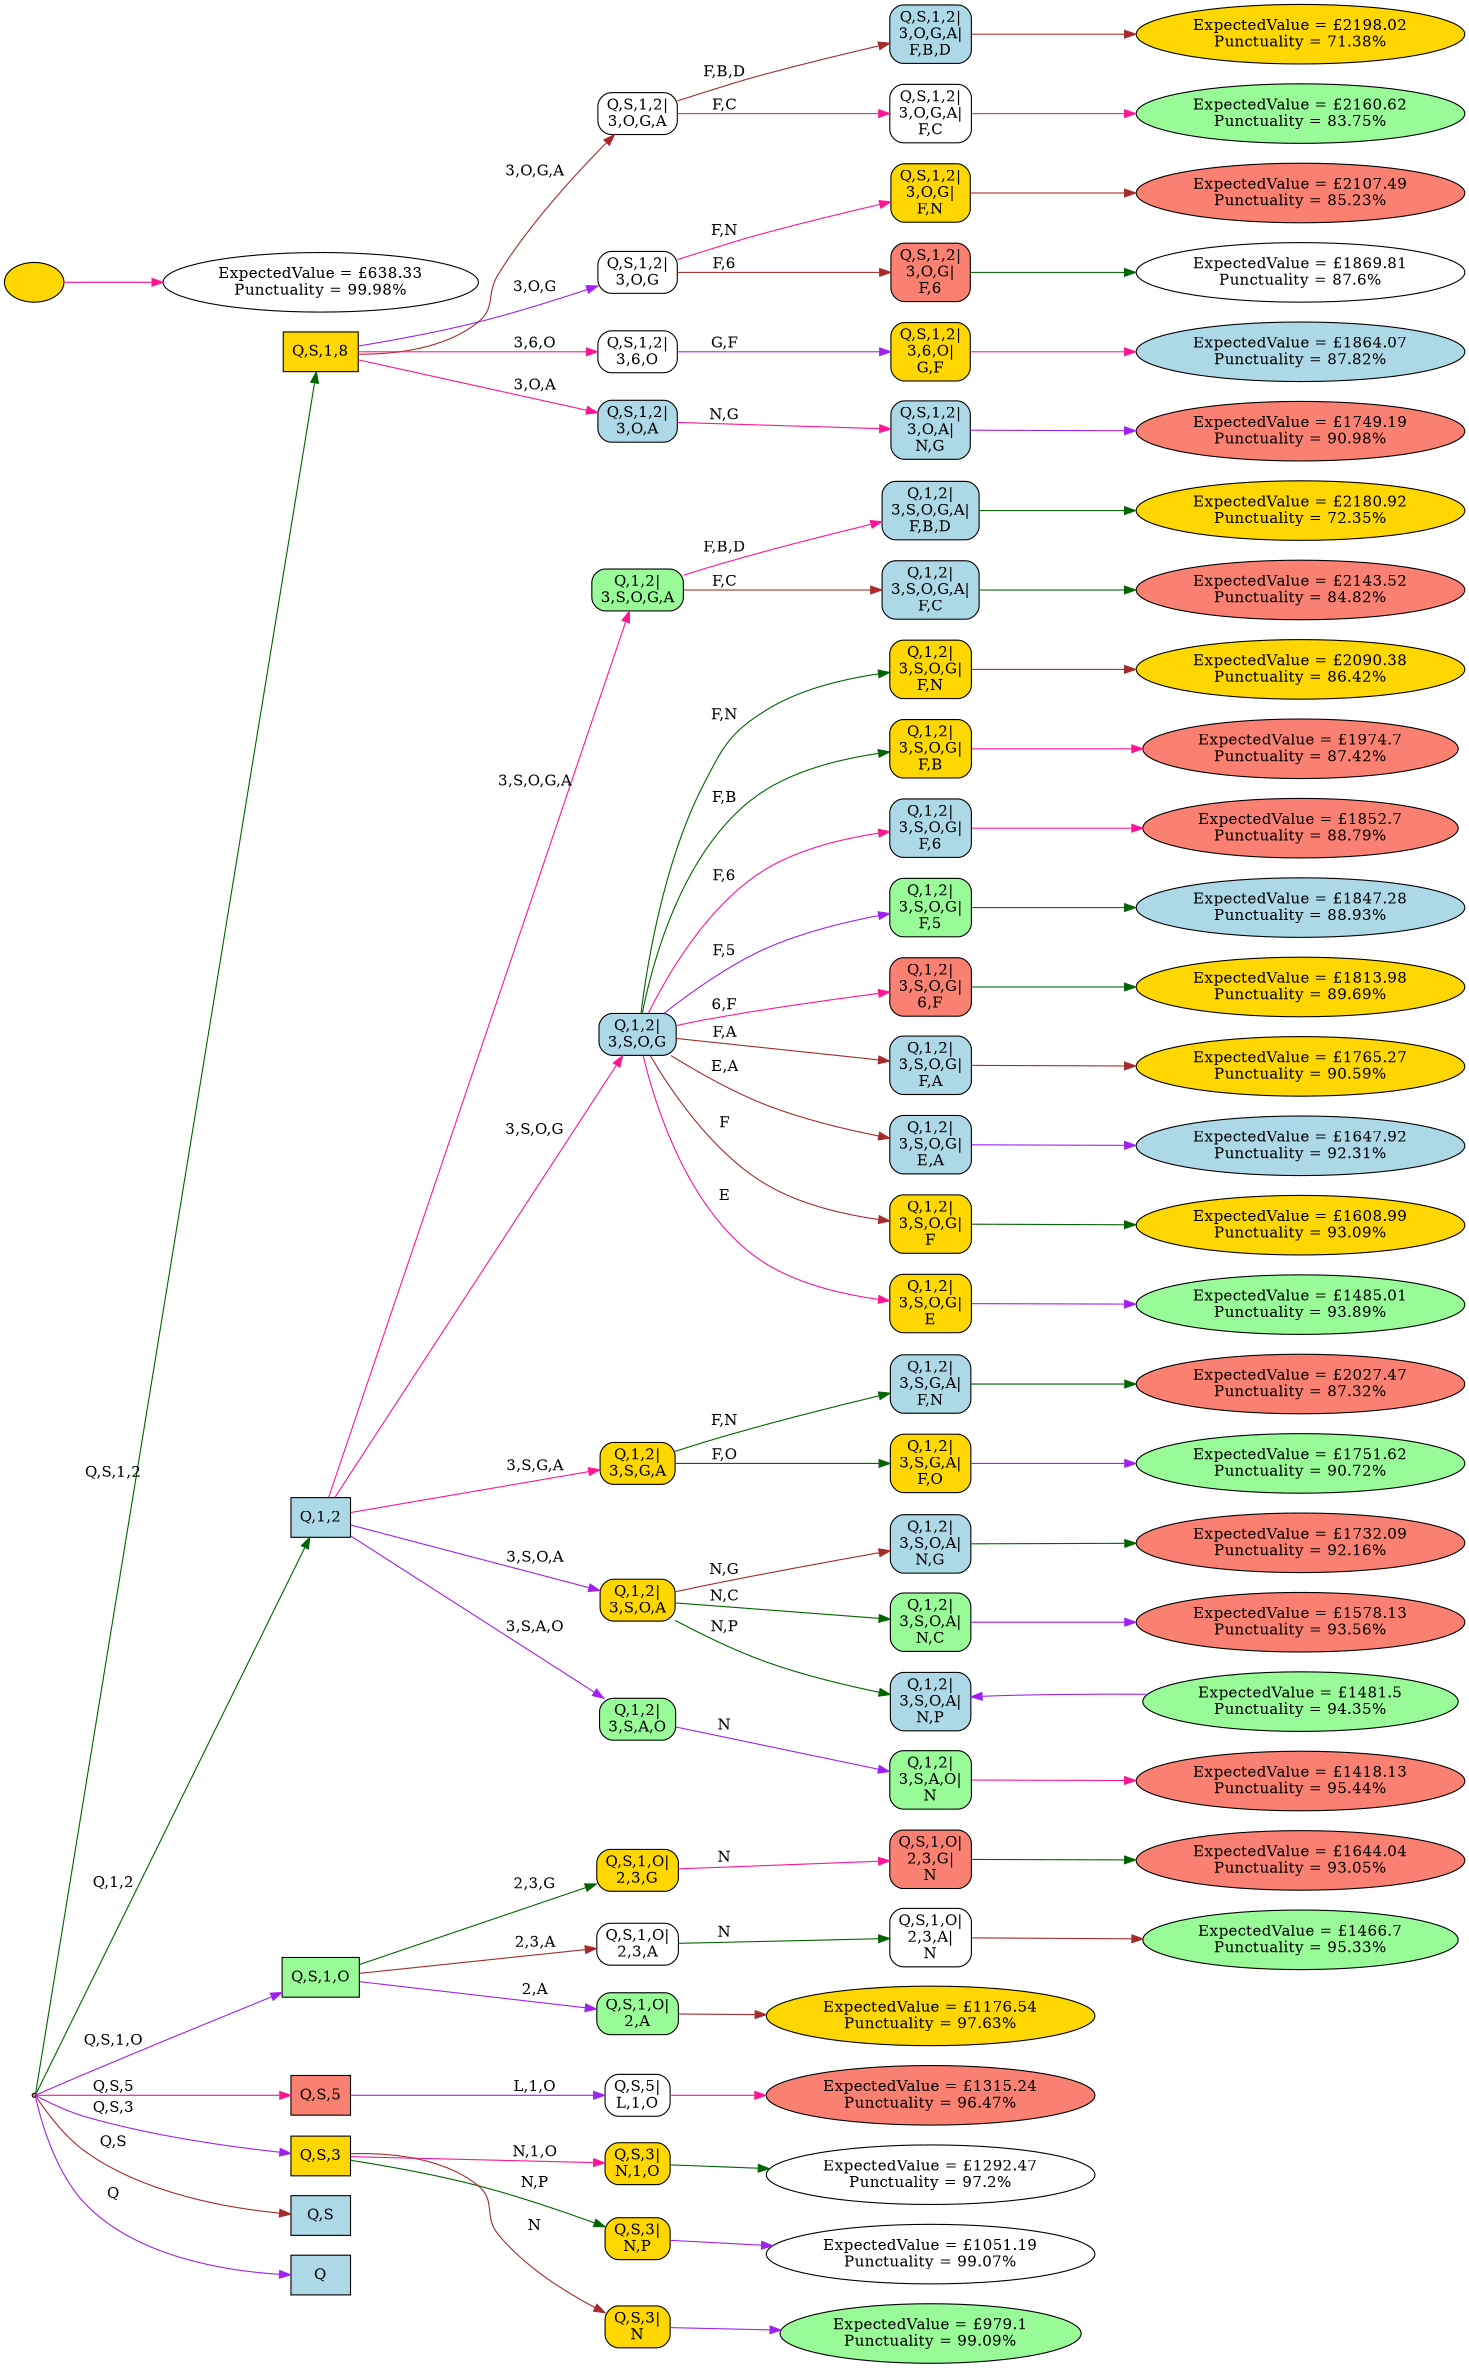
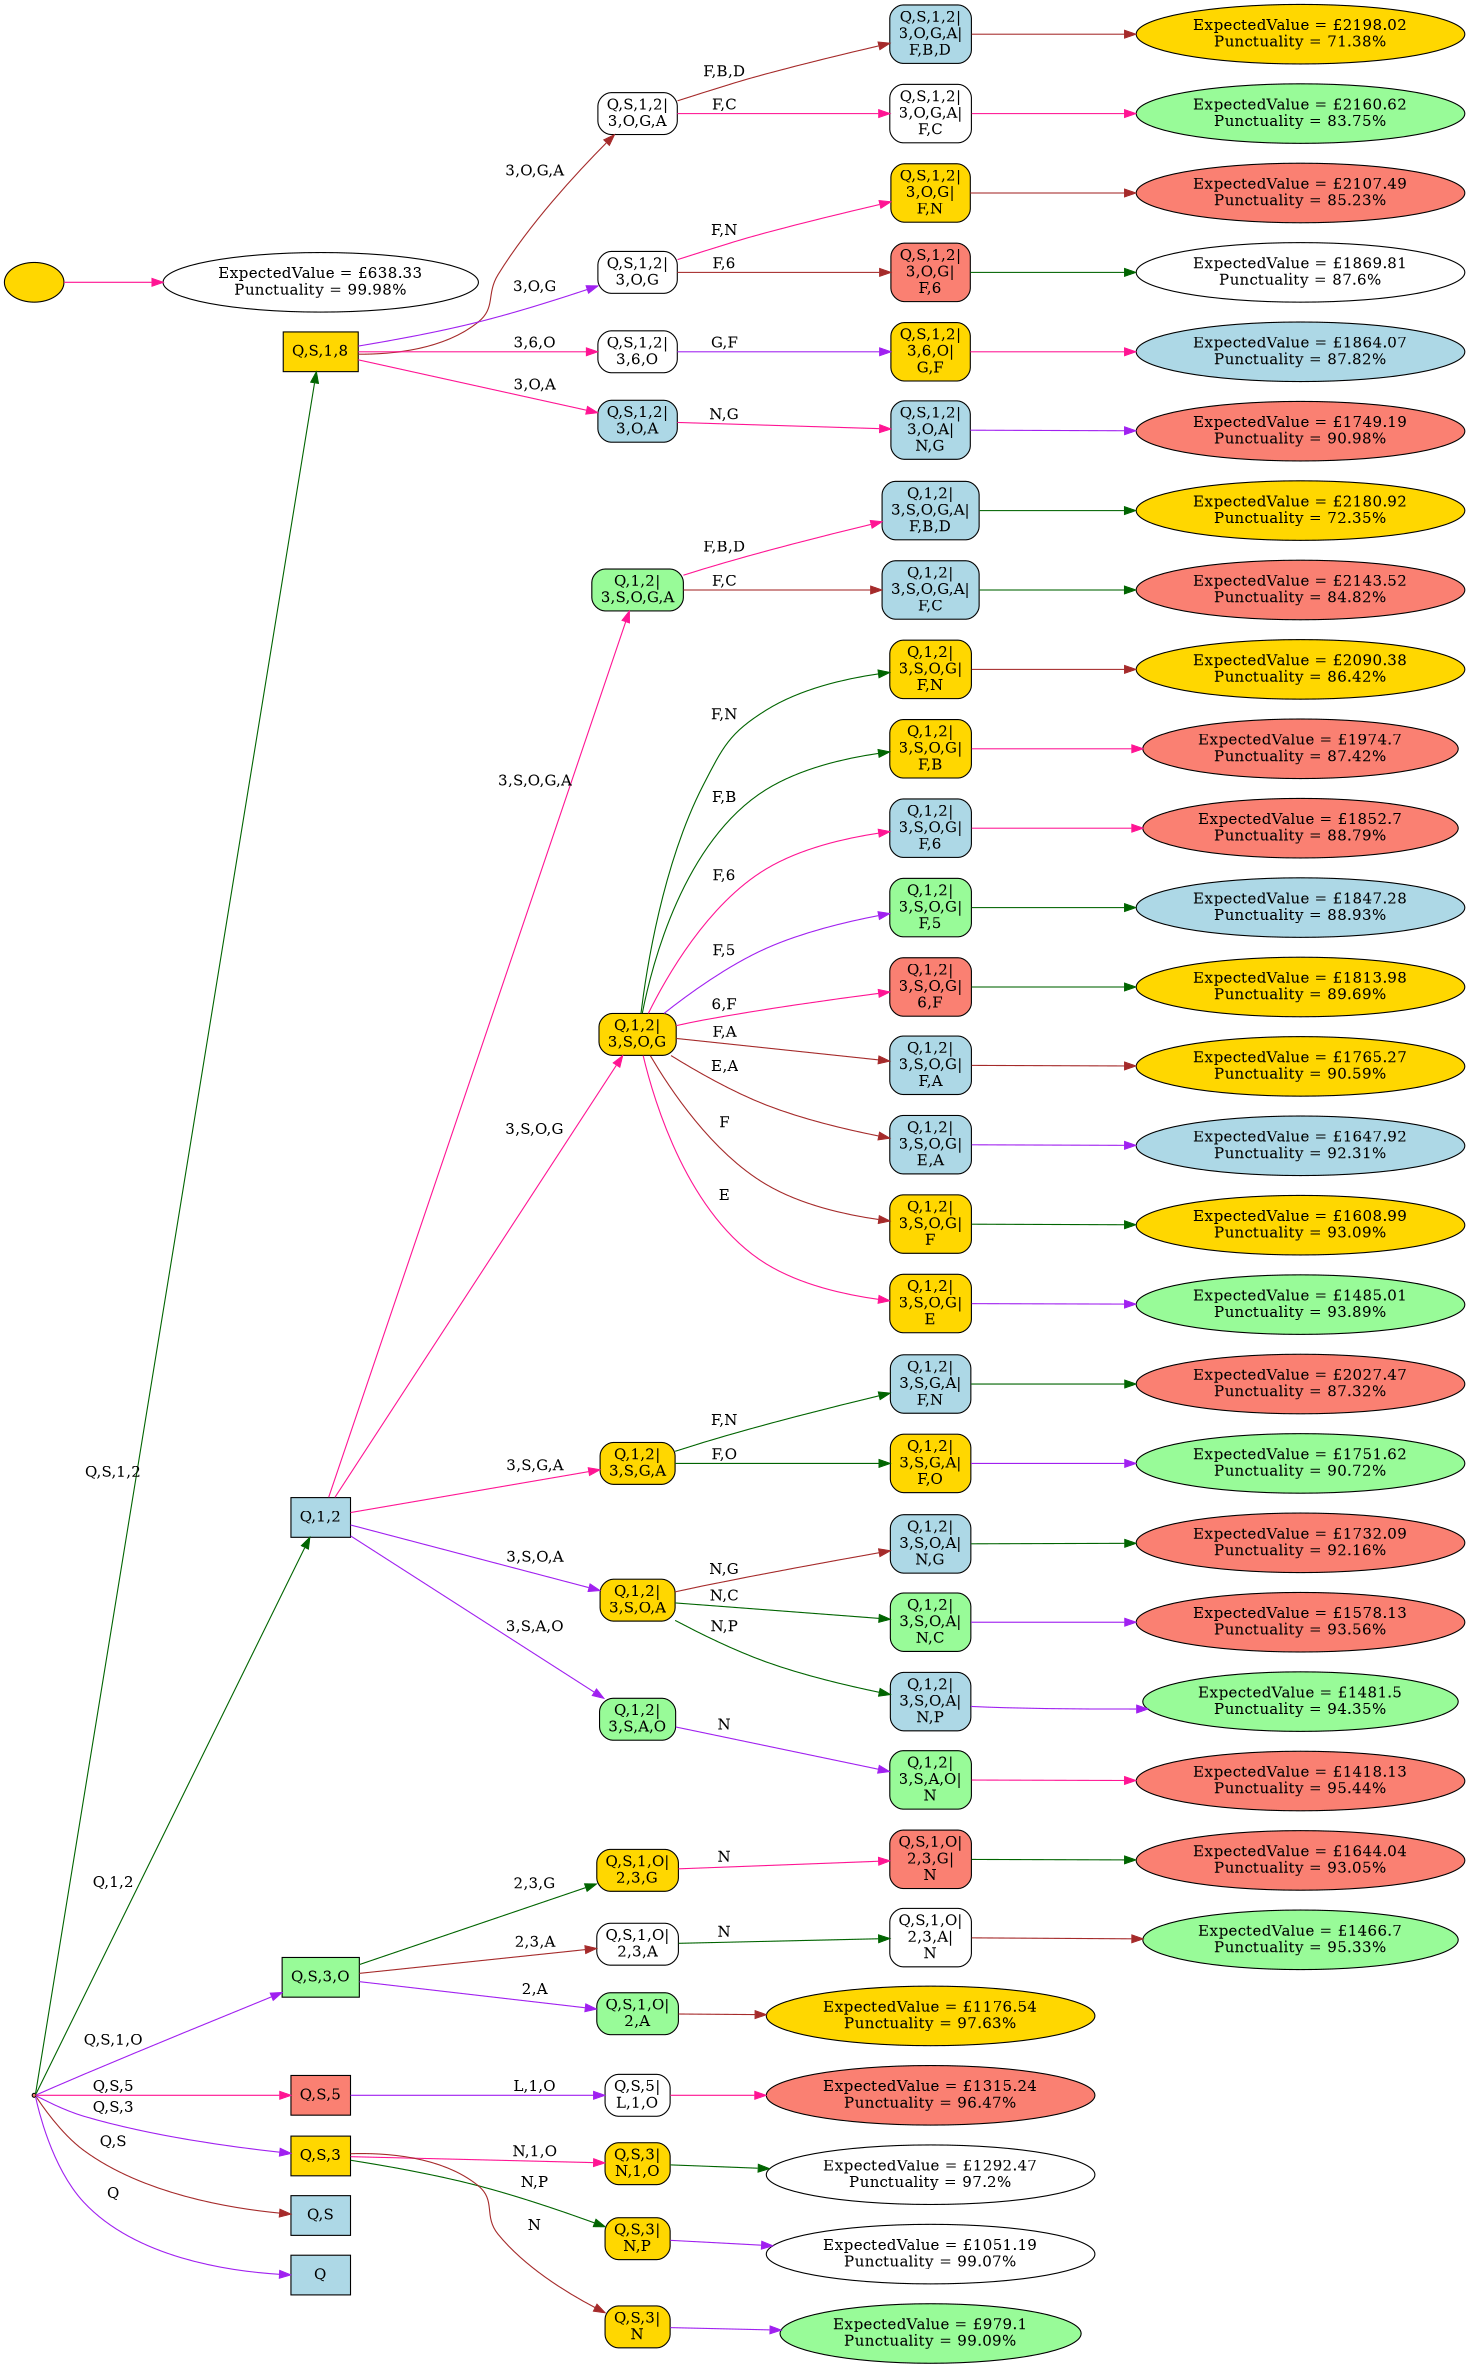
(638, 1034) -> (638, 1034)
(1065, 1694) -> (1054, 1709)
(321, 1977) -> (321, 1977)
